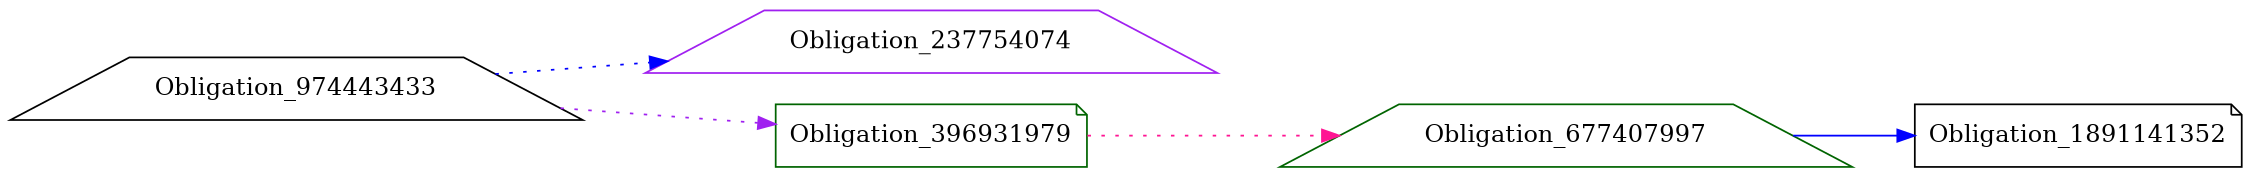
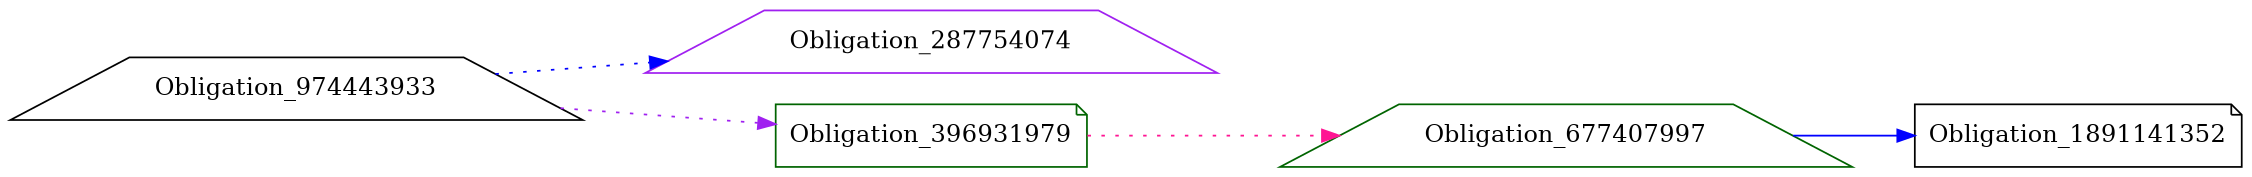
(931, 42) -> (931, 42)
(297, 89) -> (297, 89)
